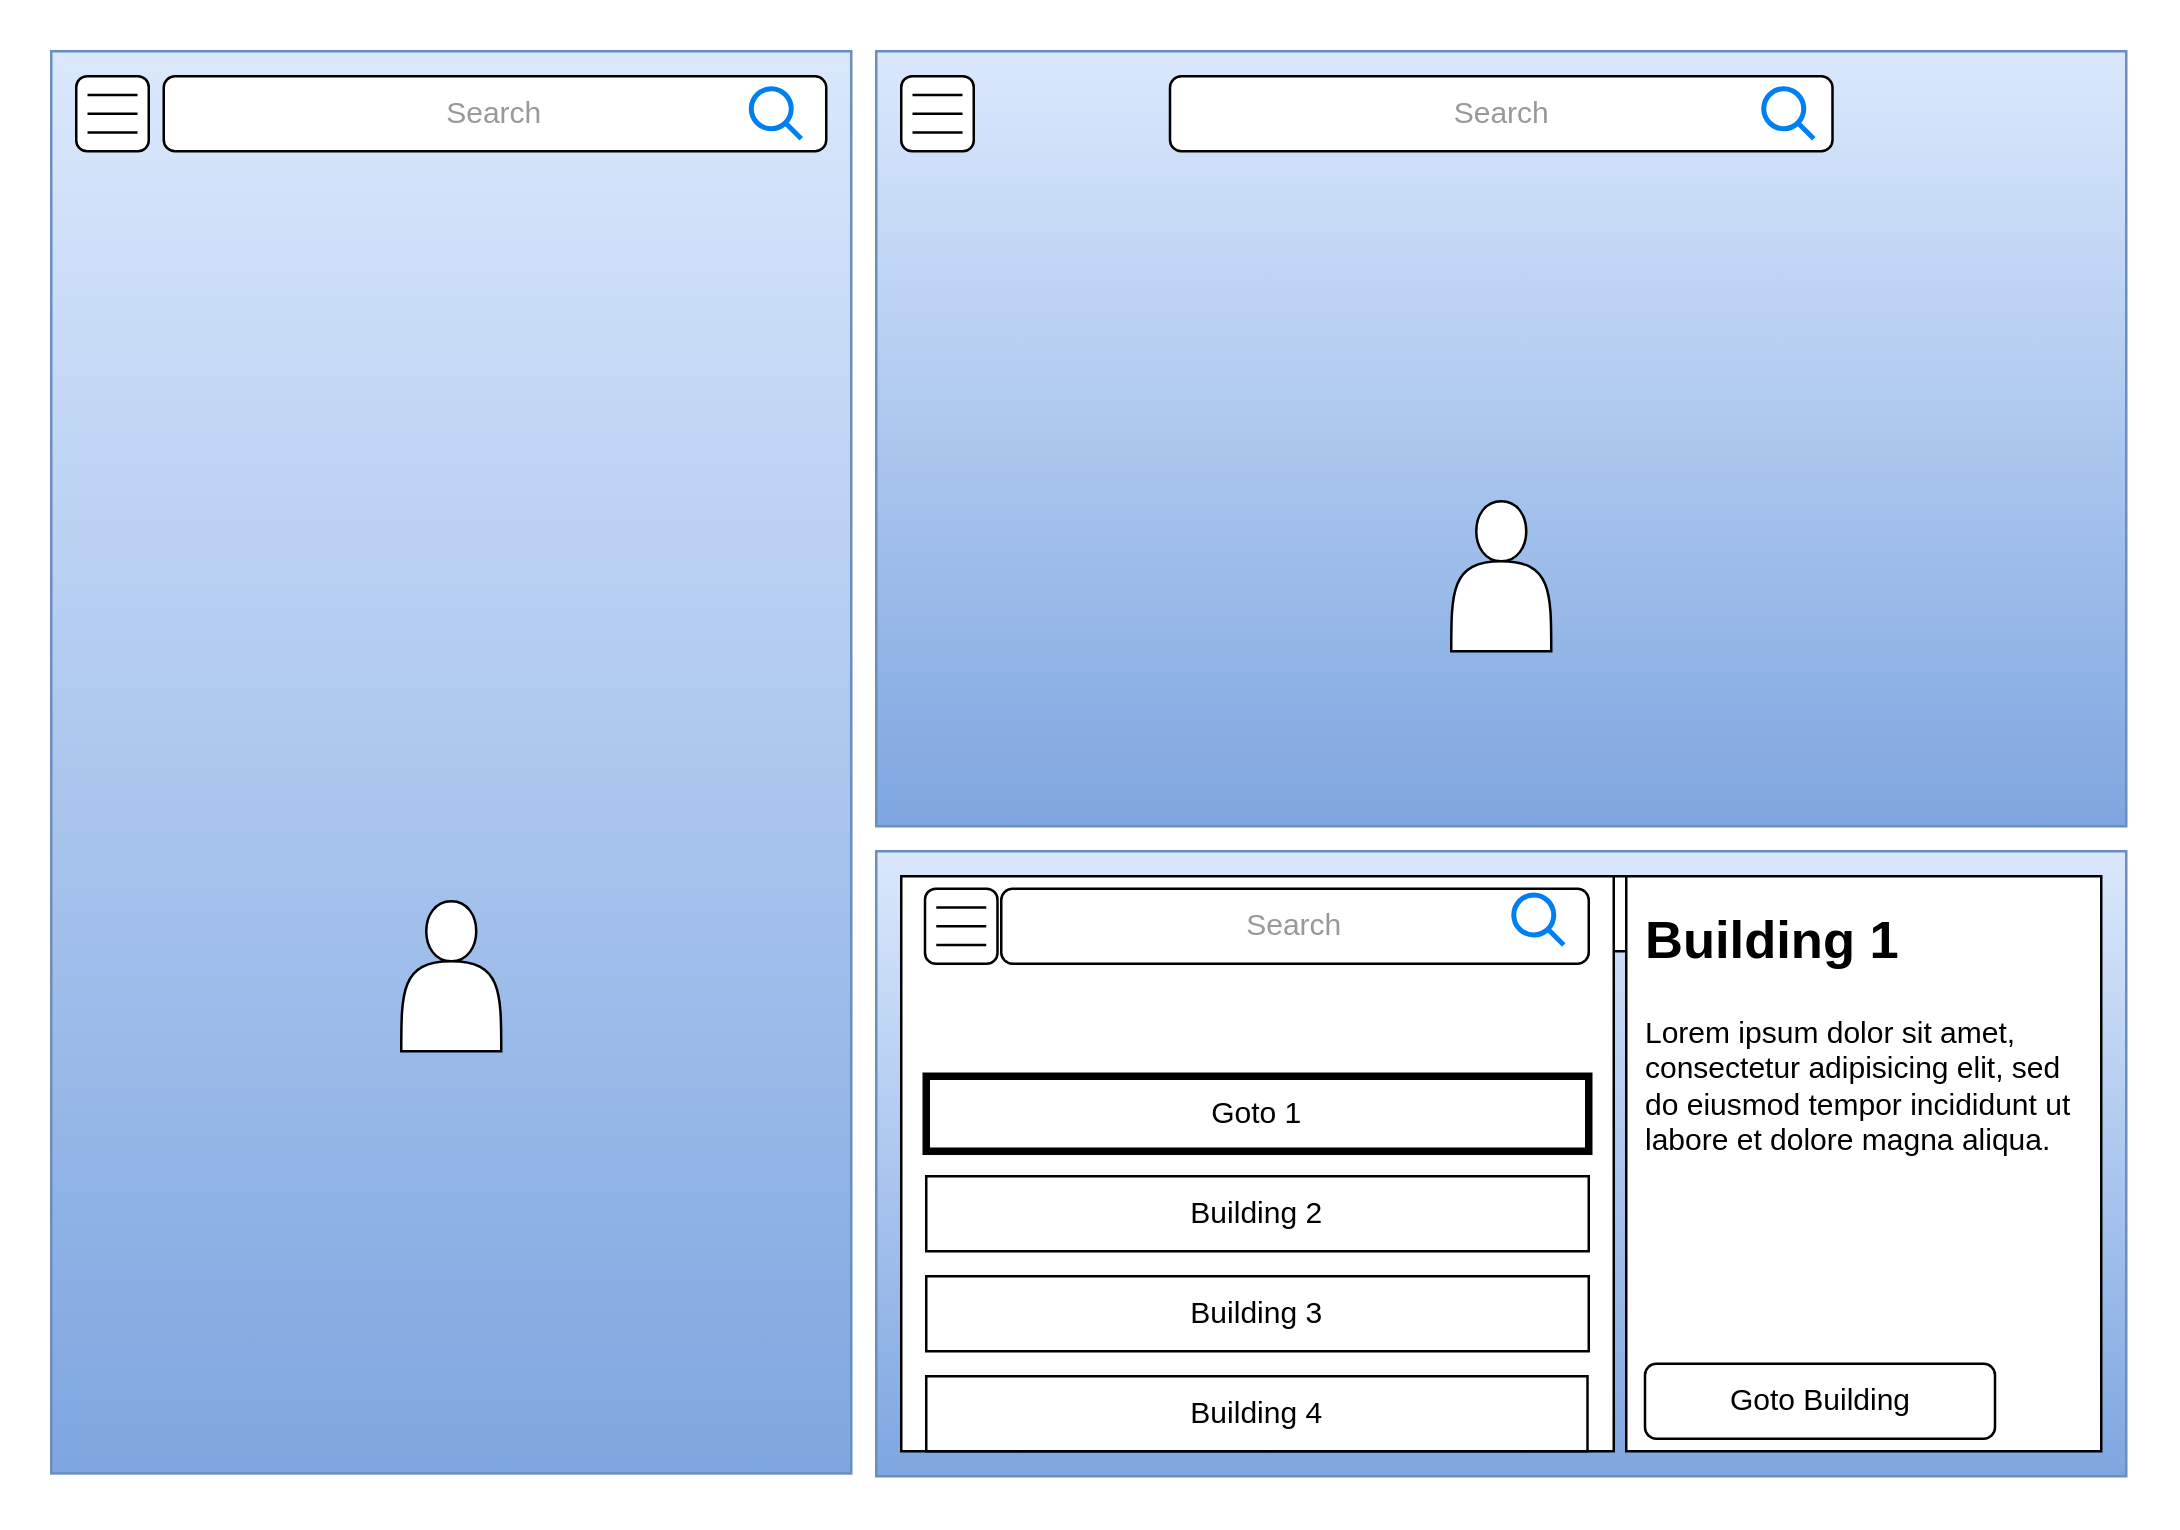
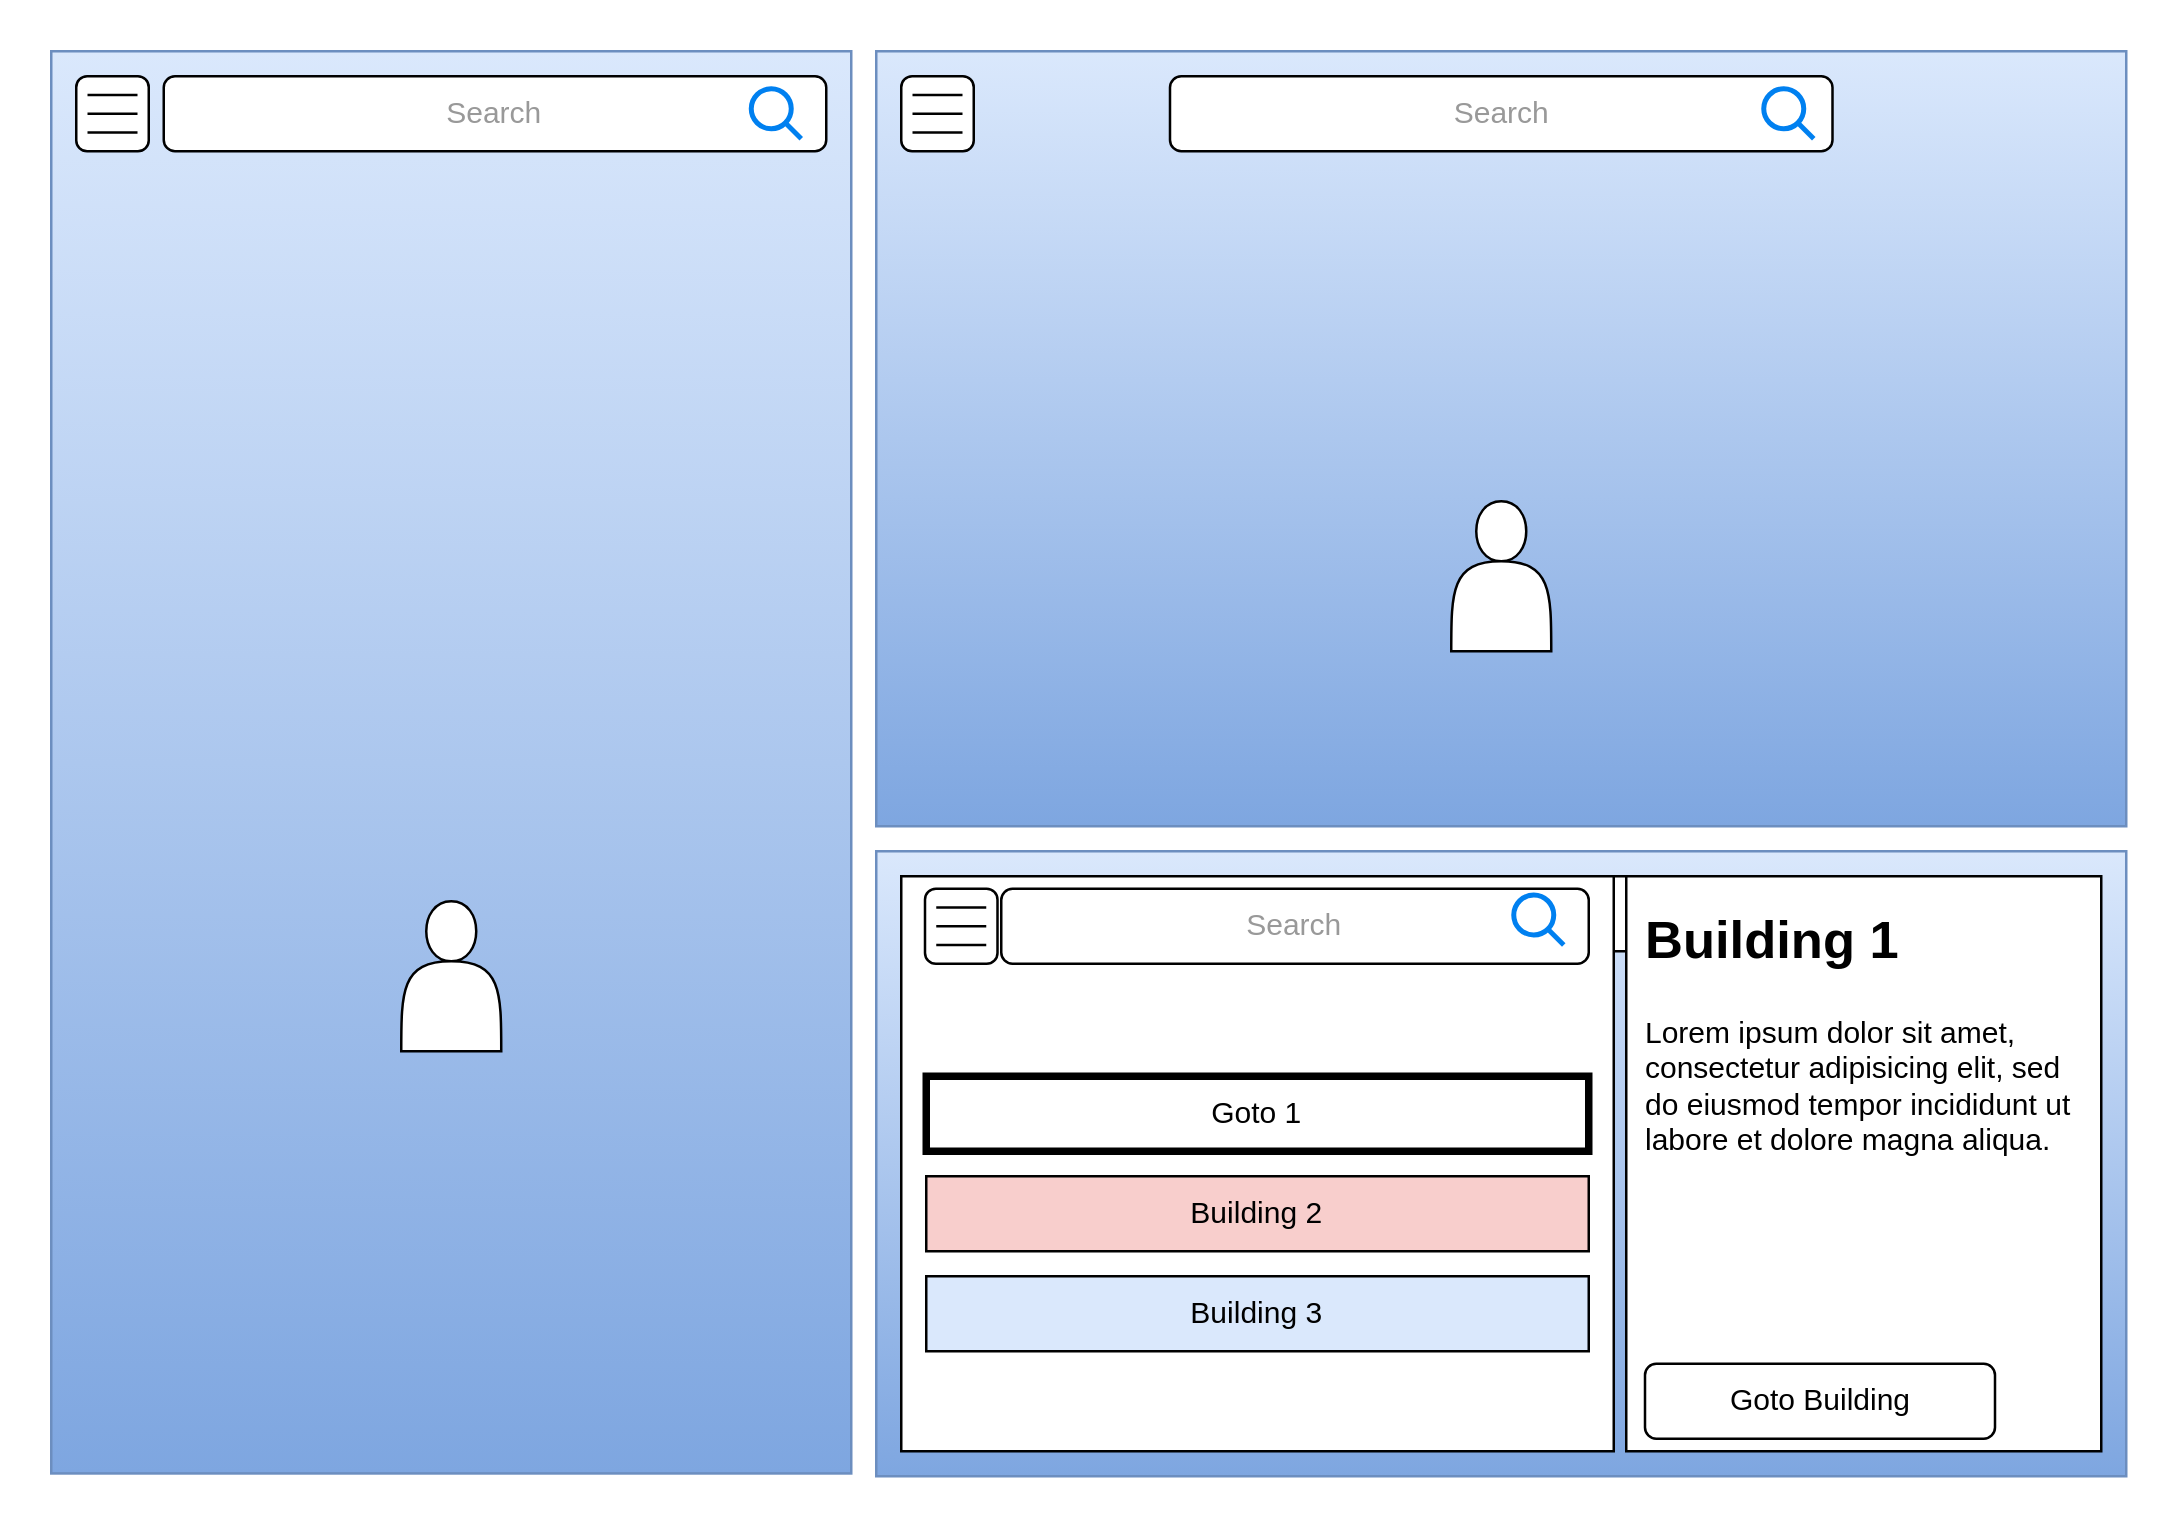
(1258, 1214) -> (1258, 1214)
(1258, 1314) -> (1258, 1314)
(1257, 1414) -> none
